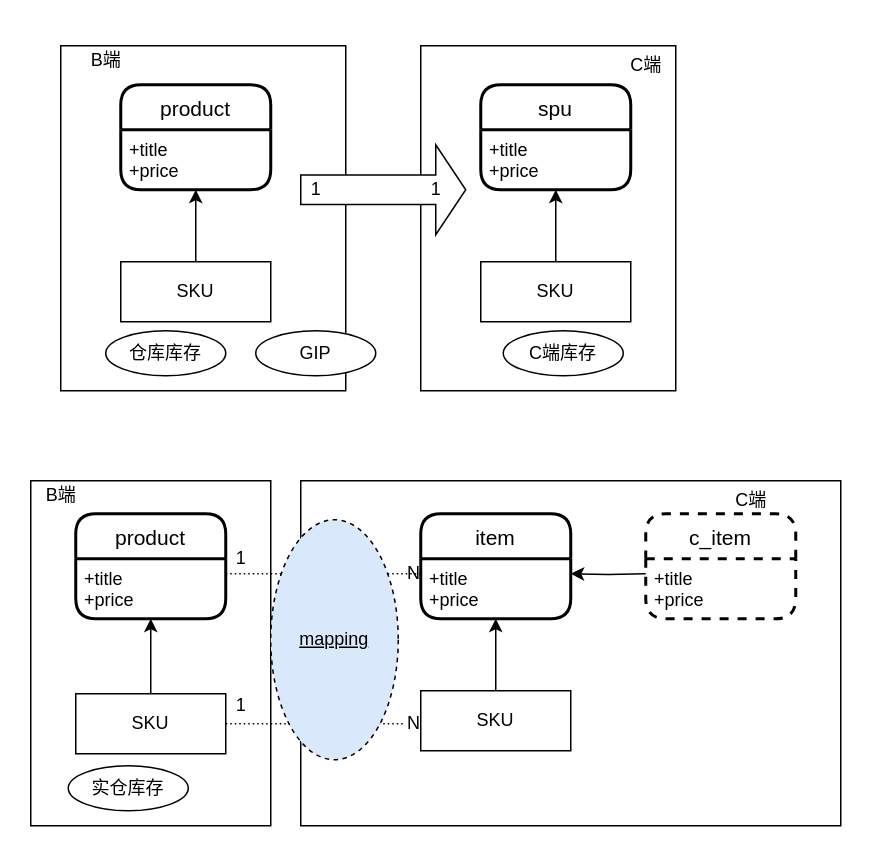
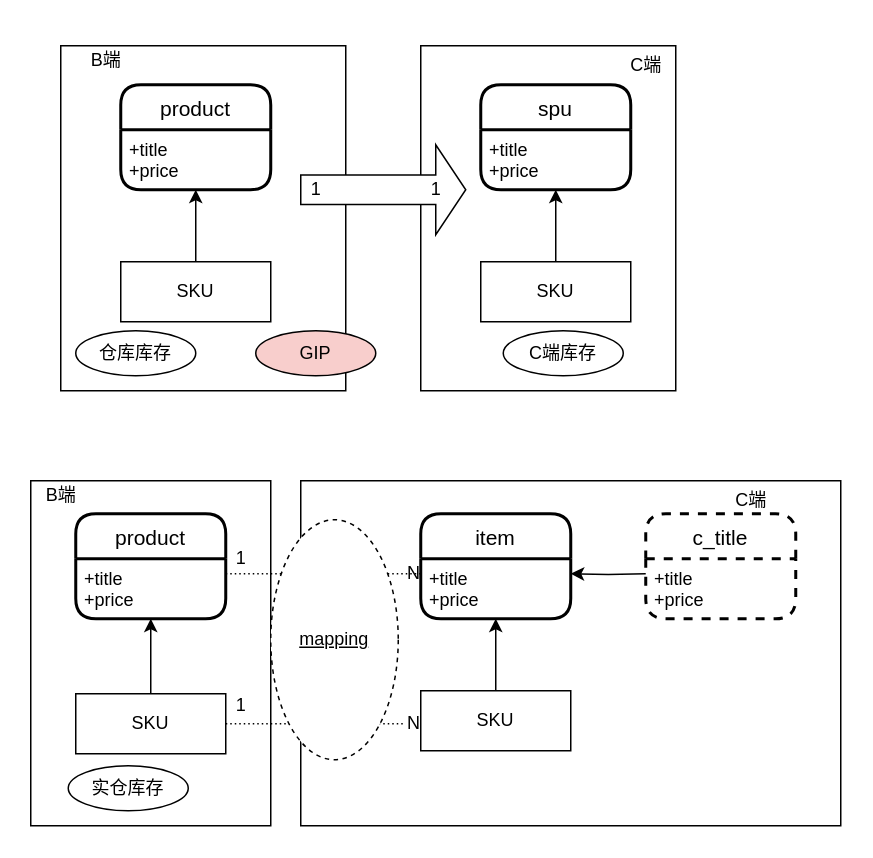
(166, 353) -> (136, 353)
(316, 353) -> (316, 353)
(720, 538) -> (720, 538)
(335, 640) -> (335, 640)
